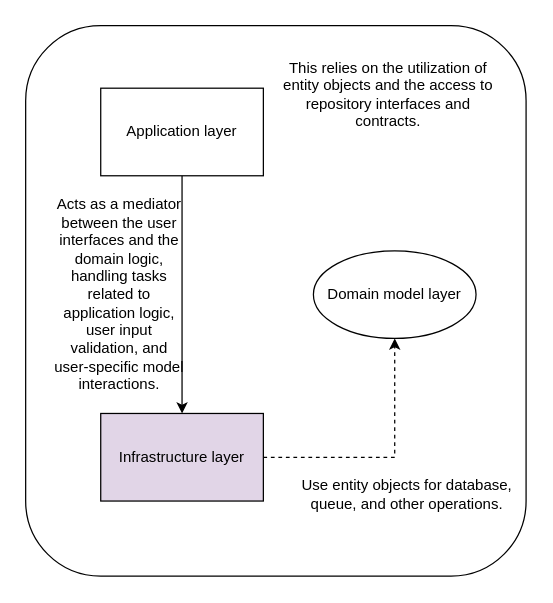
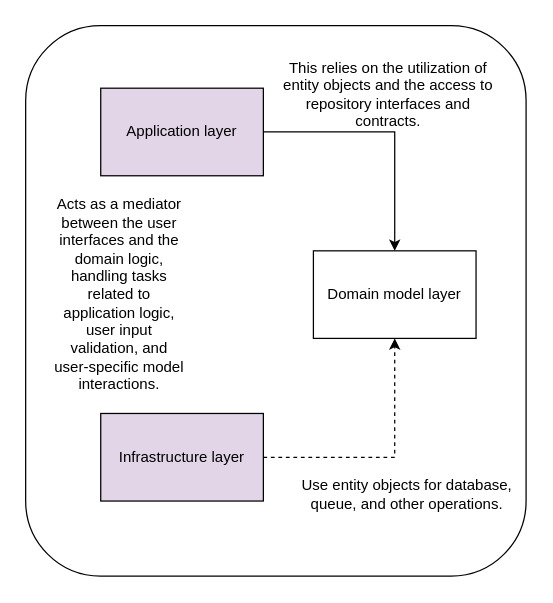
(182, 132) -> (182, 132)
none -> (383, 132)
(182, 269) -> none
(394, 294) -> (394, 294)
